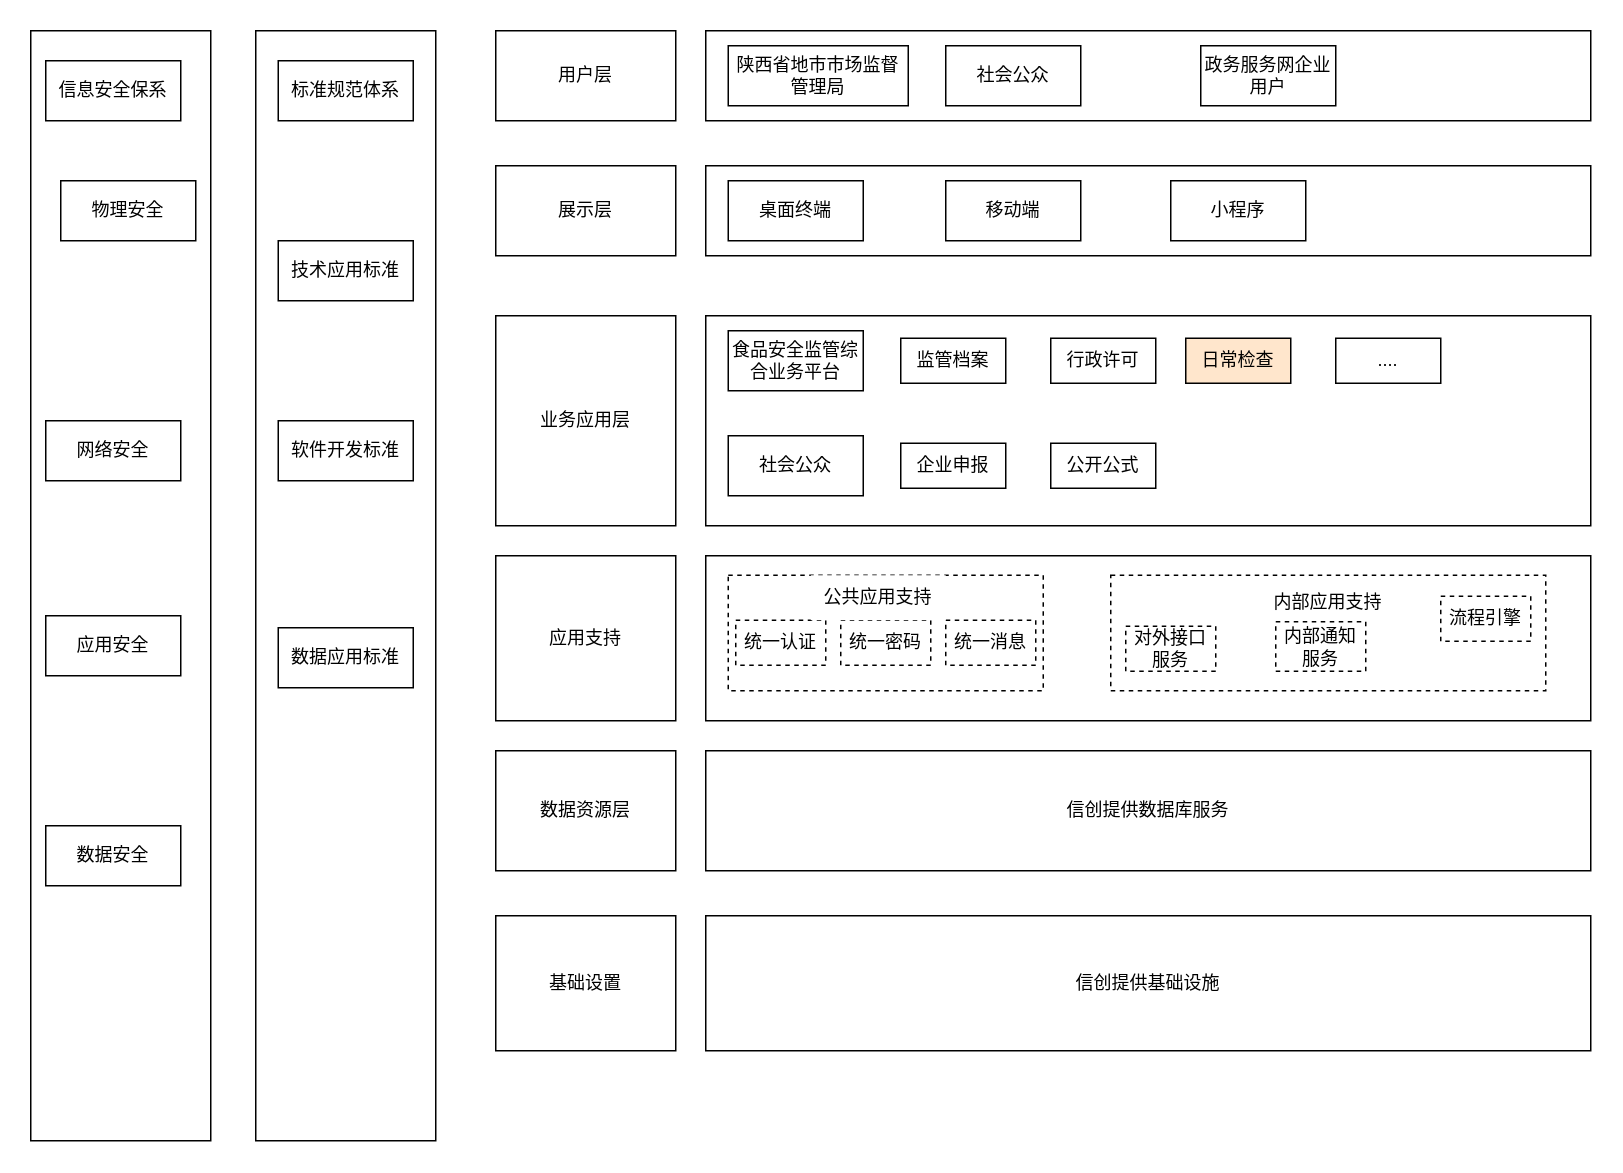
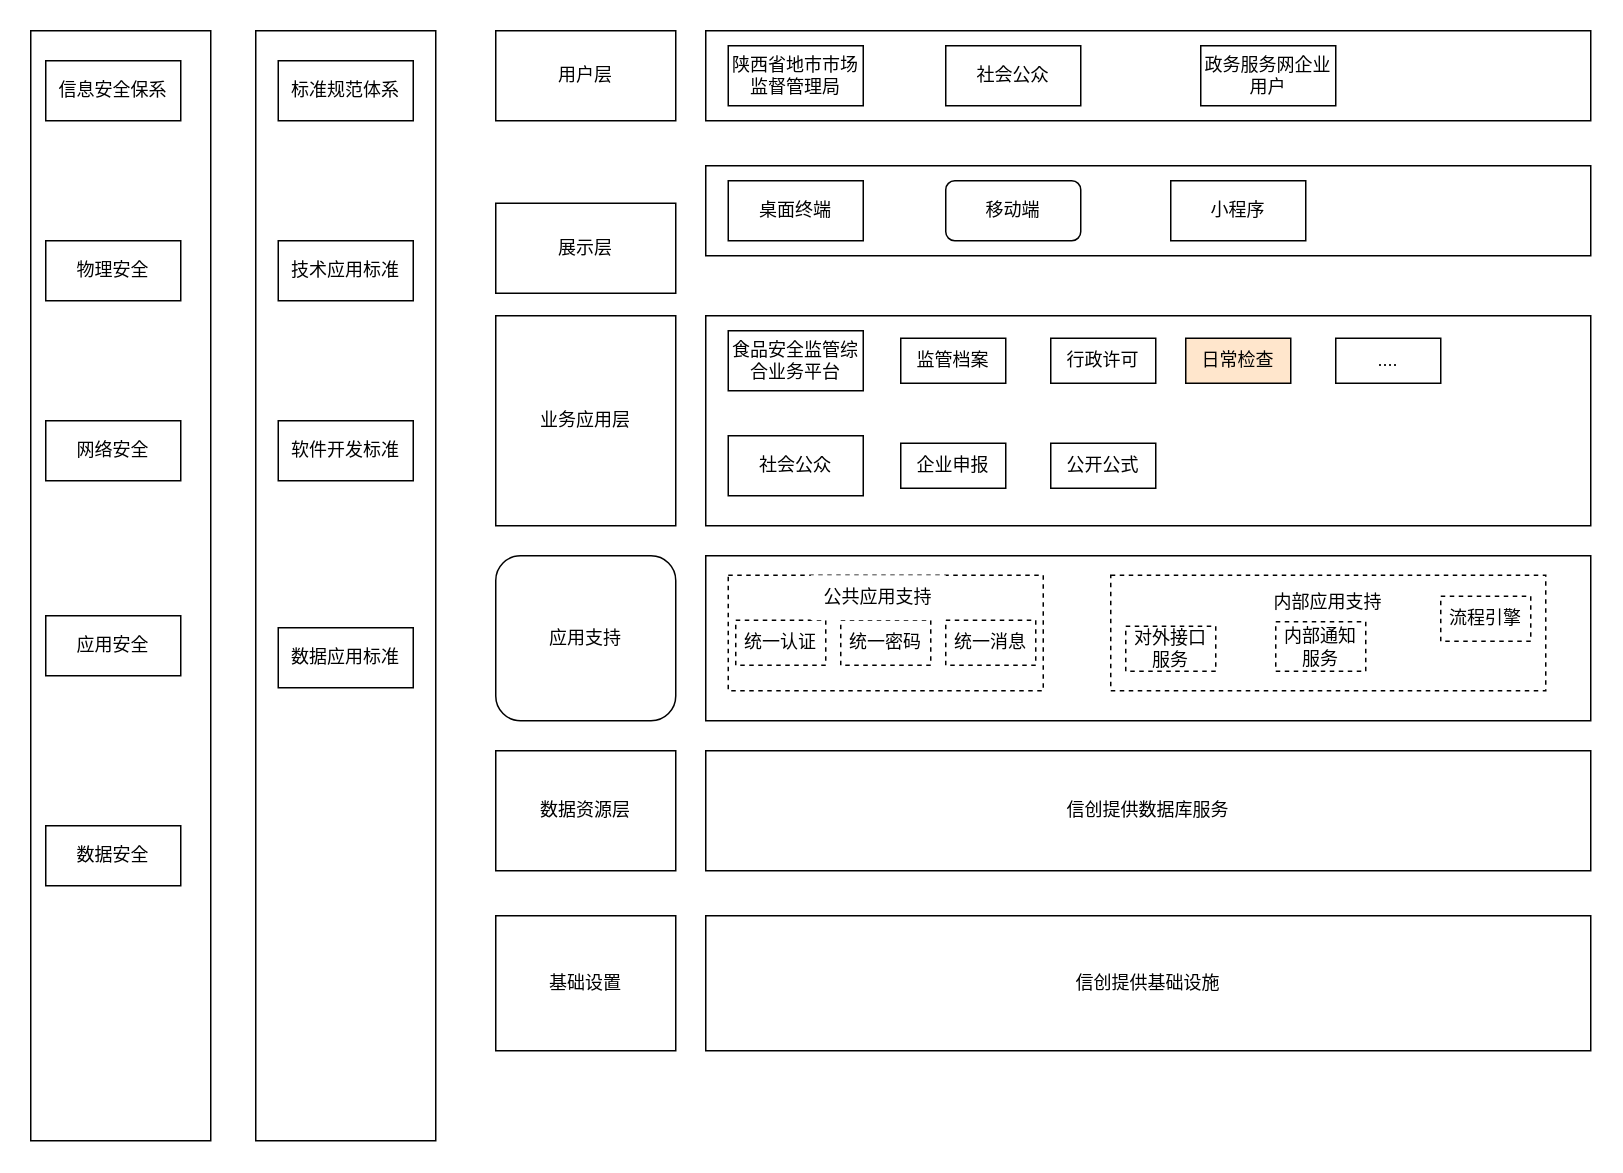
(818, 76) -> (796, 76)
(128, 211) -> (113, 271)
(586, 211) -> (586, 248)
(1013, 211) -> (1013, 211)
(586, 638) -> (586, 638)
